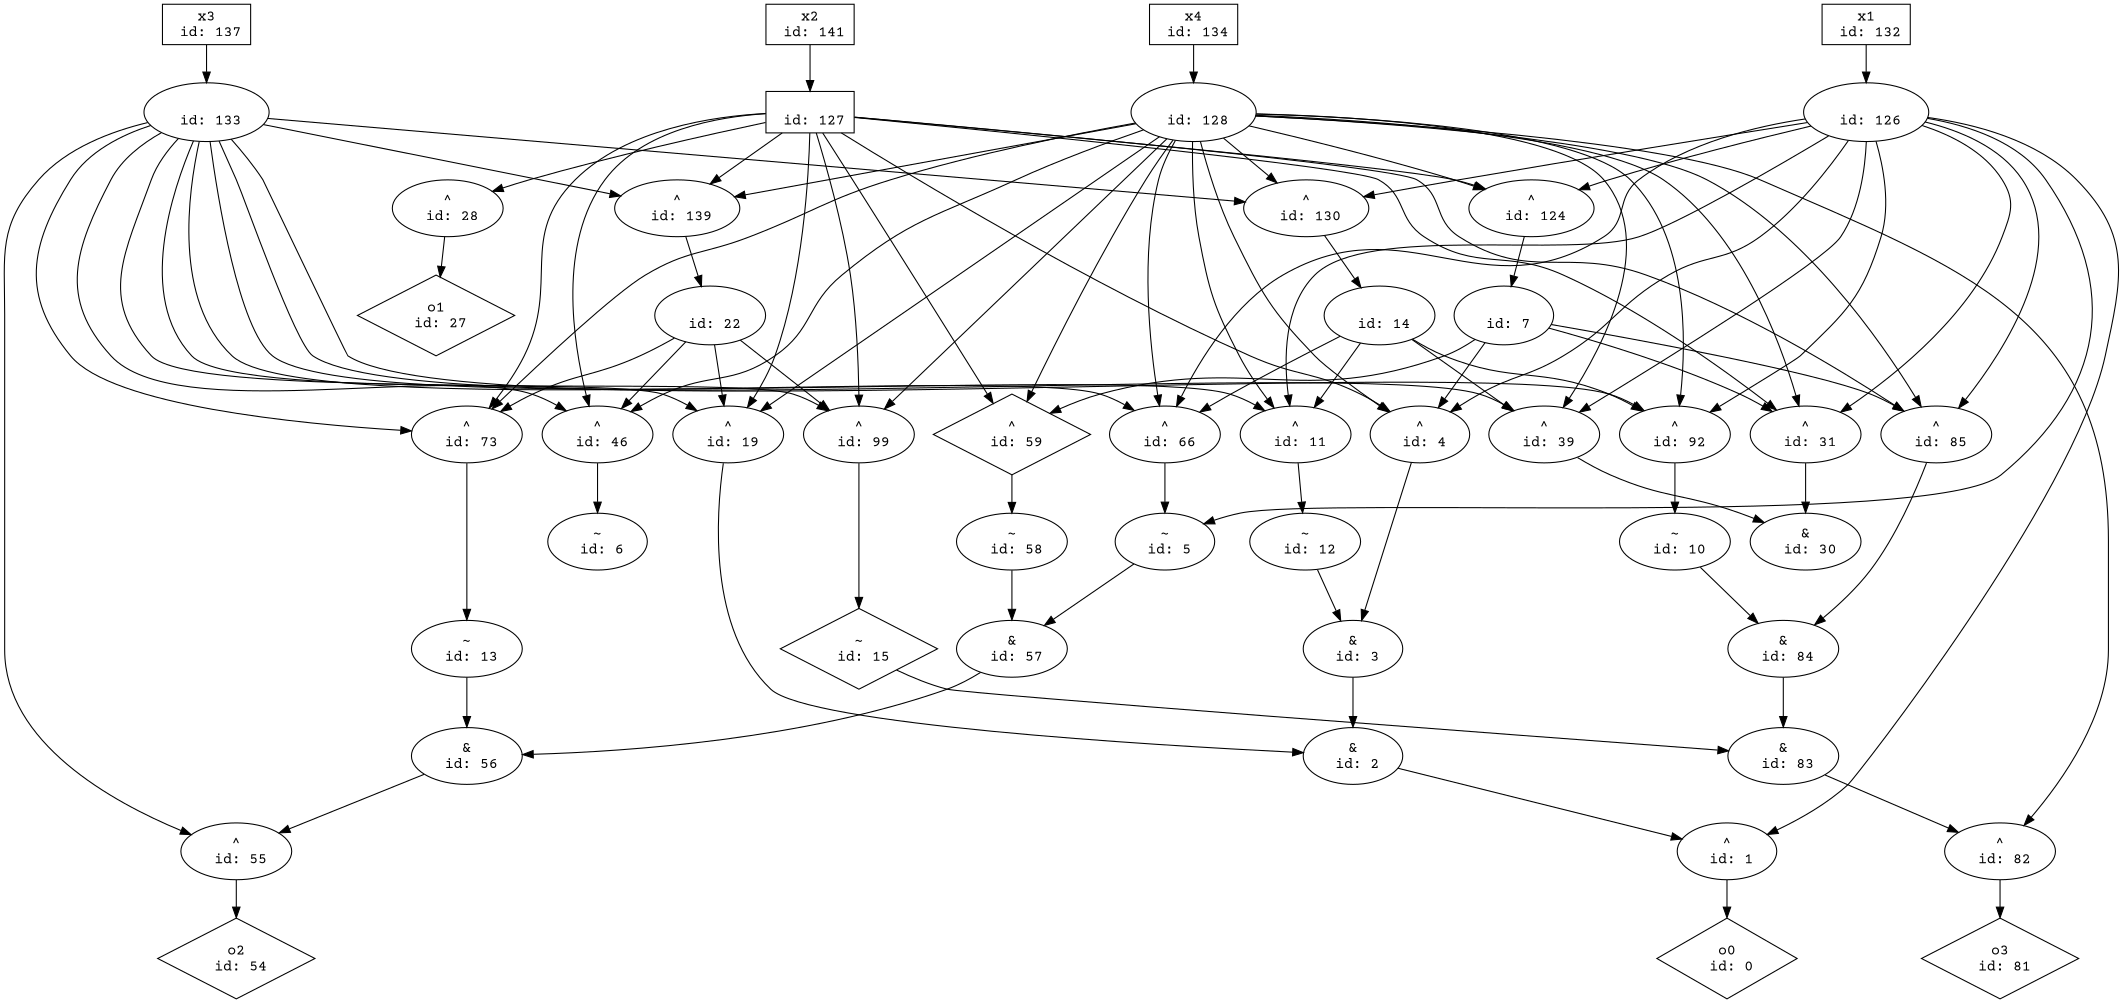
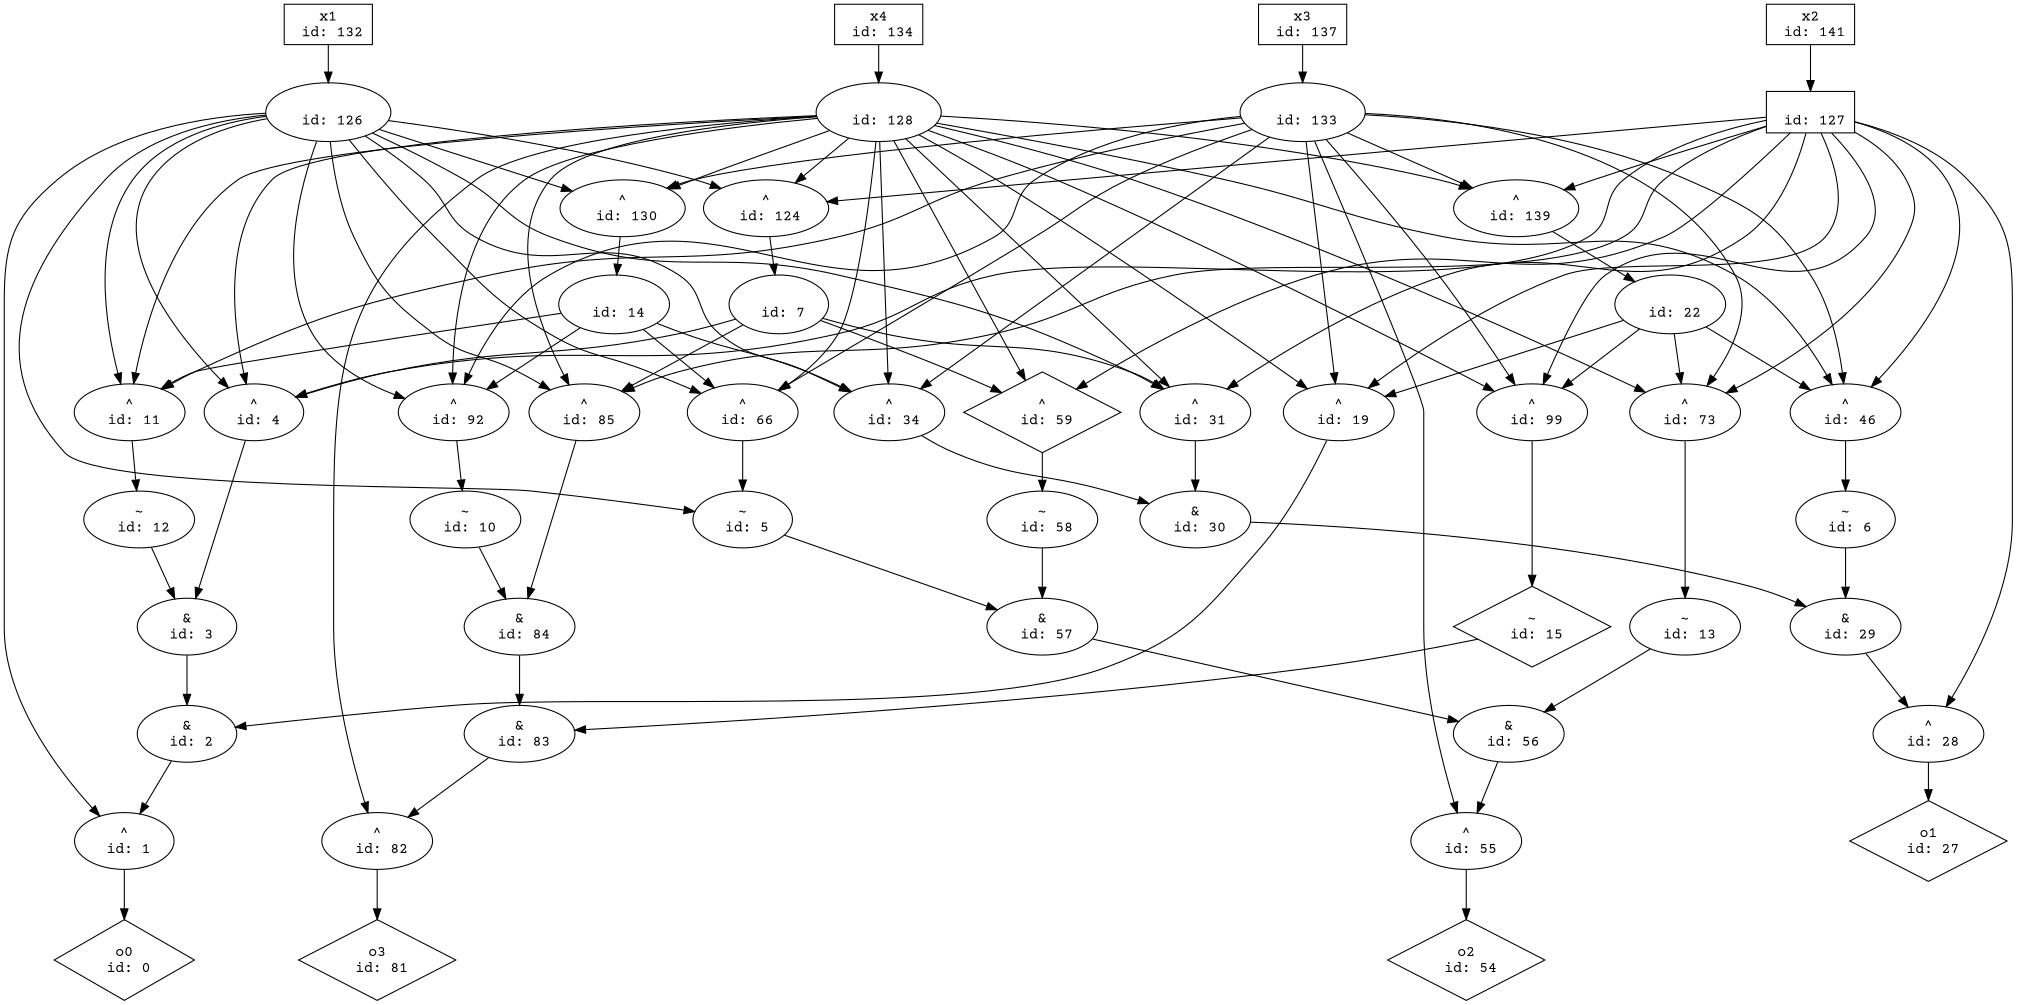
(1544, 434) -> (889, 412)
none -> (1846, 627)
